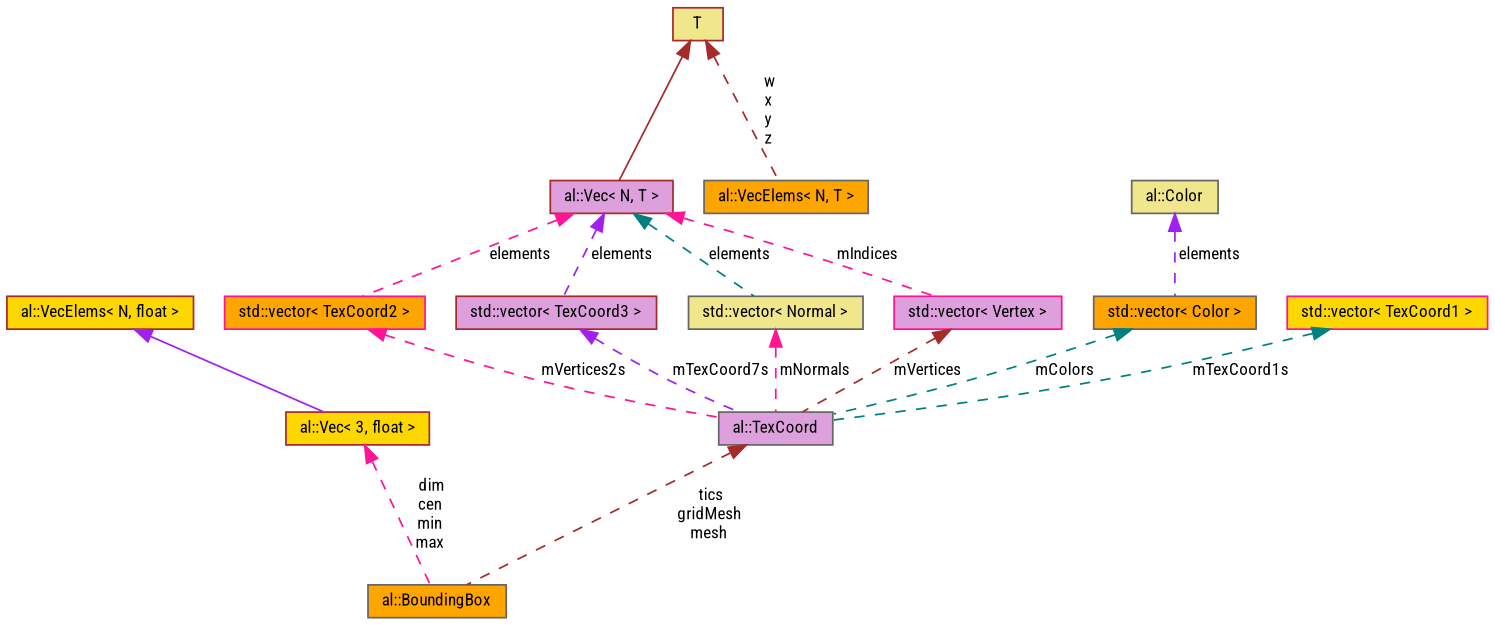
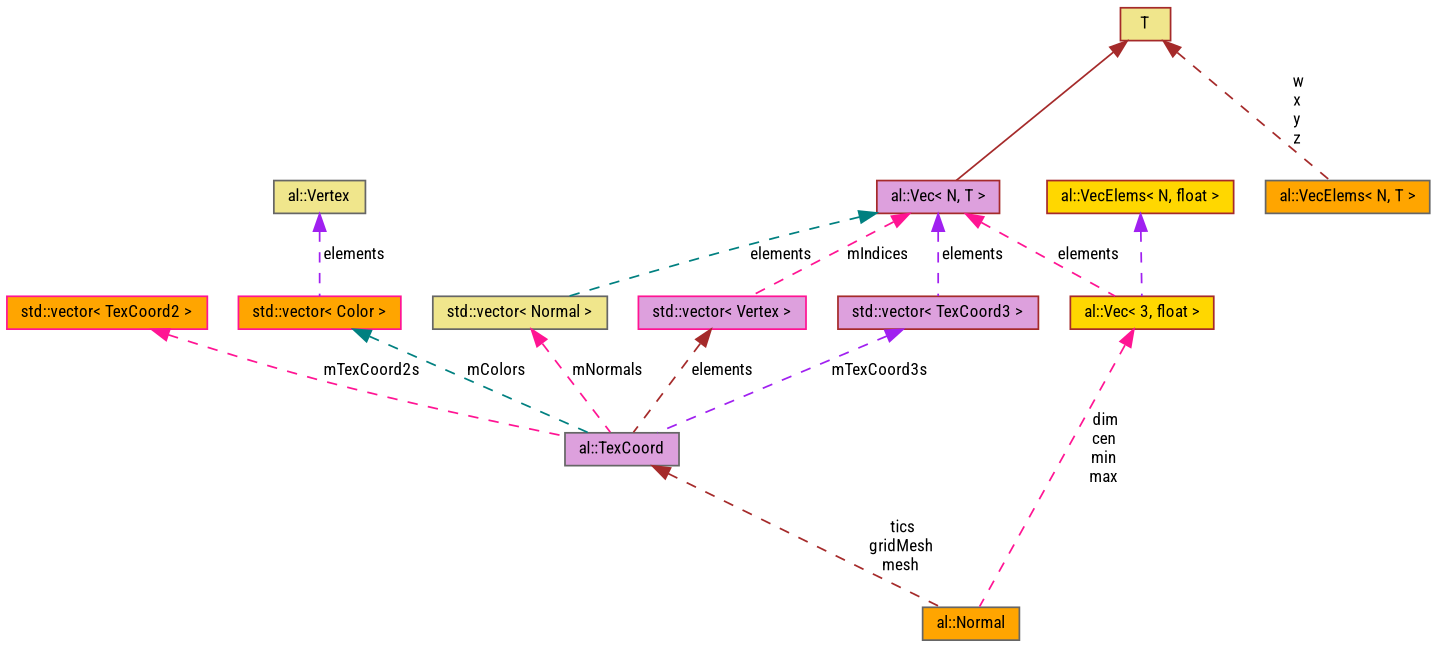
(1175, 197) -> (320, 197)
(460, 258) -> (1048, 259)
(1175, 313) -> (320, 313)
(1387, 313) -> none
(582, 371) -> (370, 371)
(719, 371) -> (878, 371)
(926, 371) -> (720, 371)
(237, 374) -> (1141, 264)
(437, 601) -> (971, 624)
